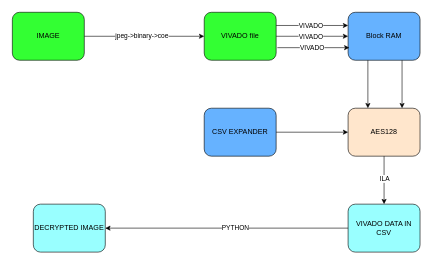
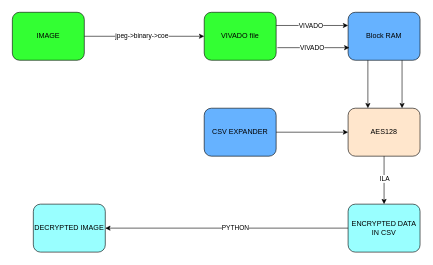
(310, 36) -> none
(384, 228) -> (384, 228)
